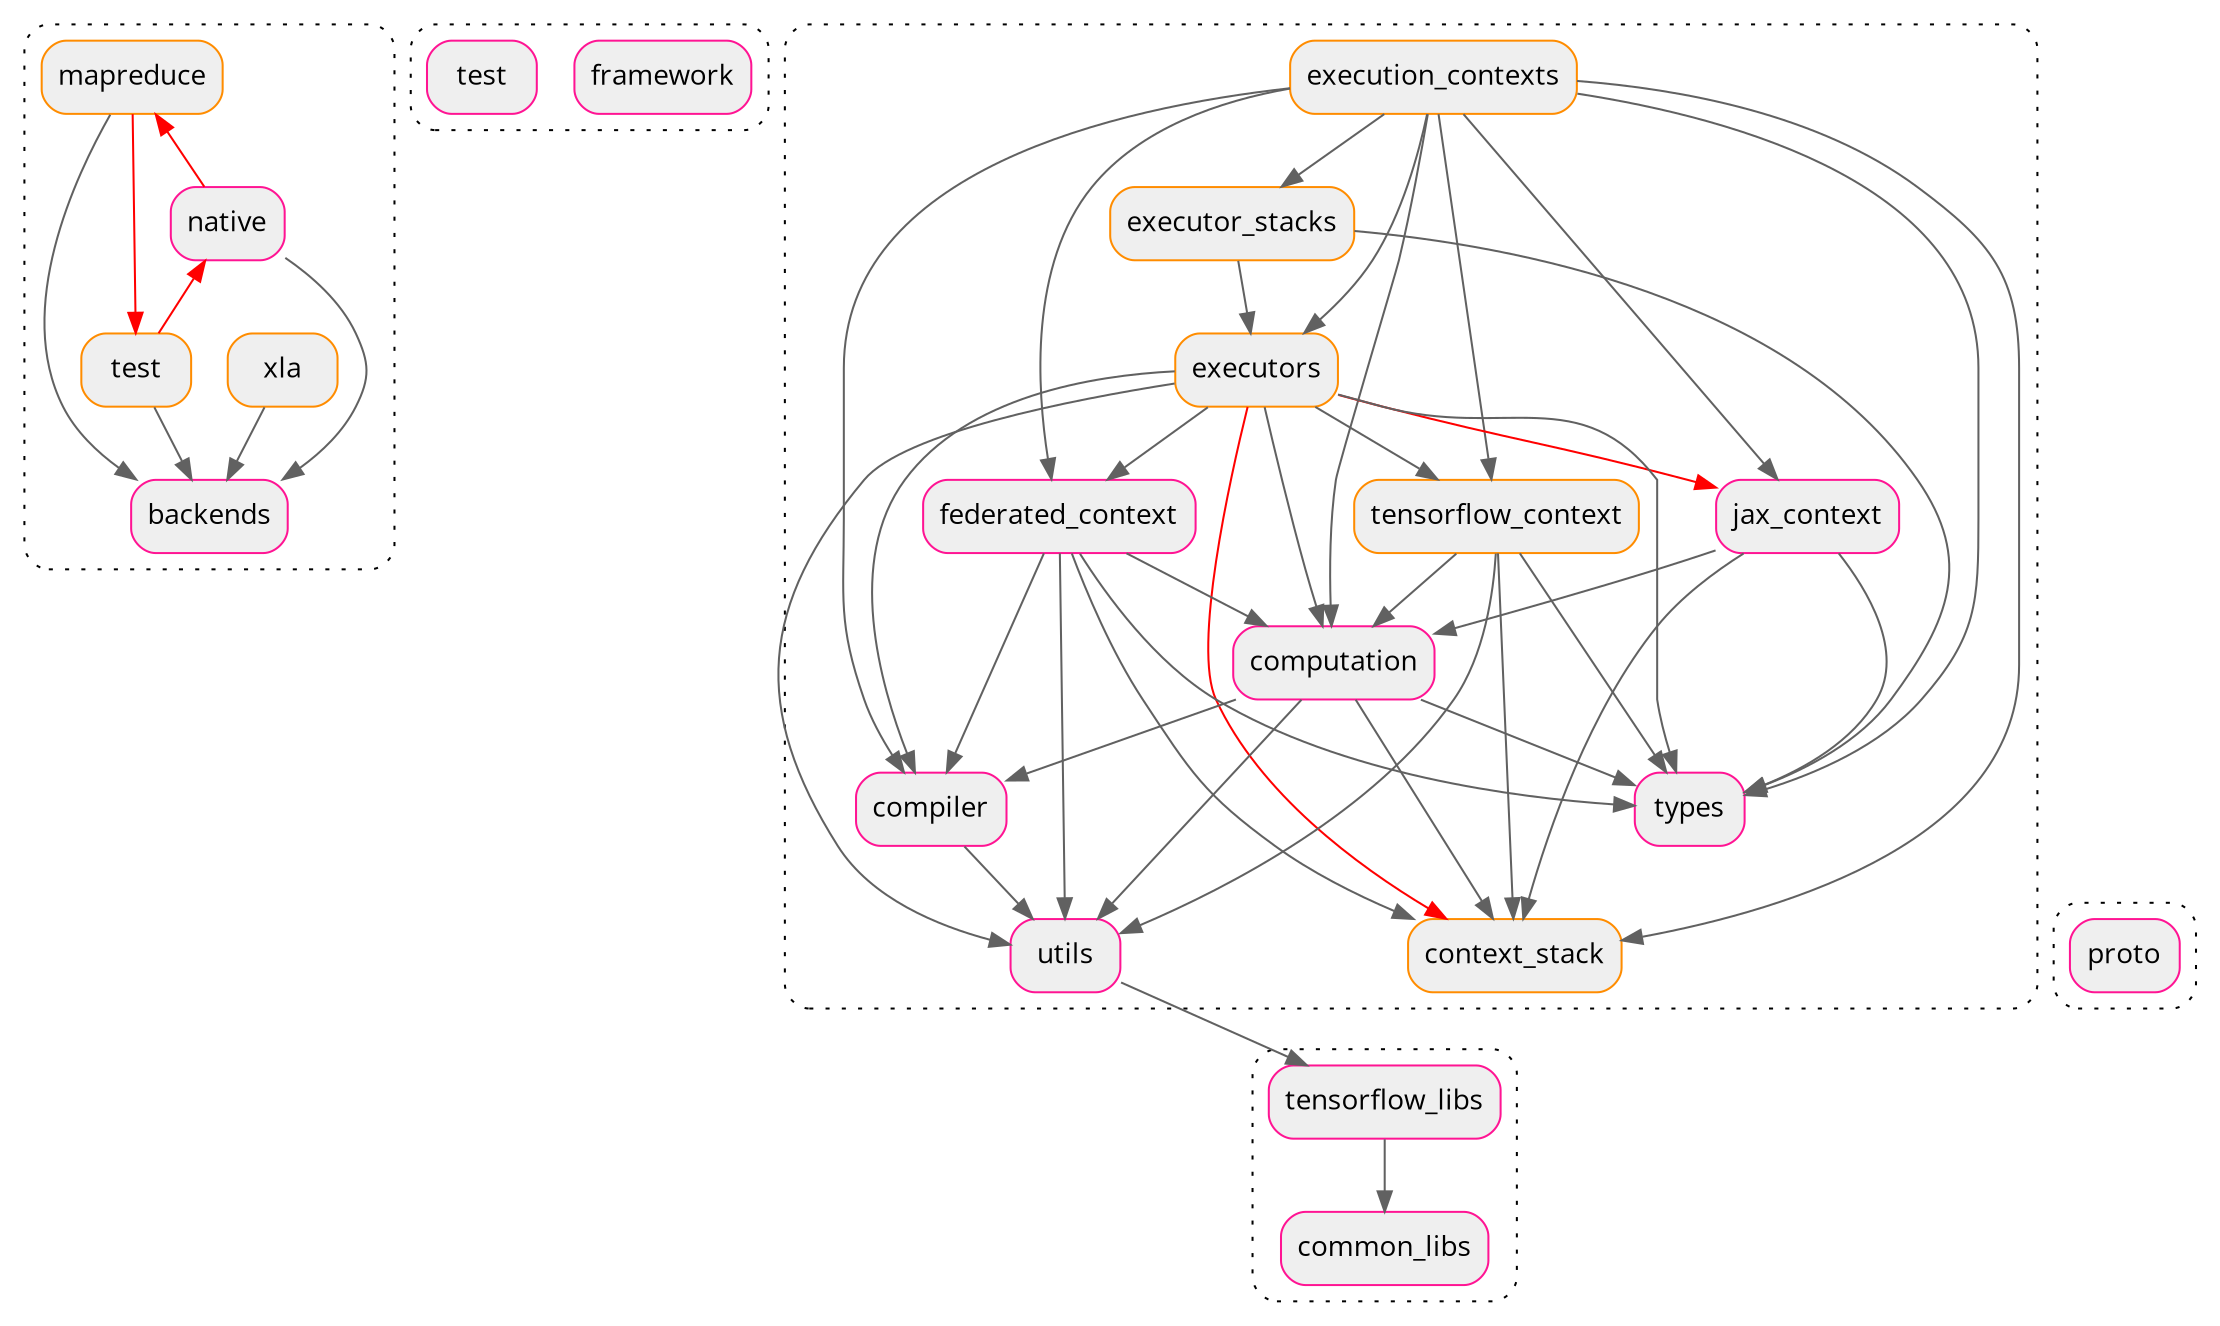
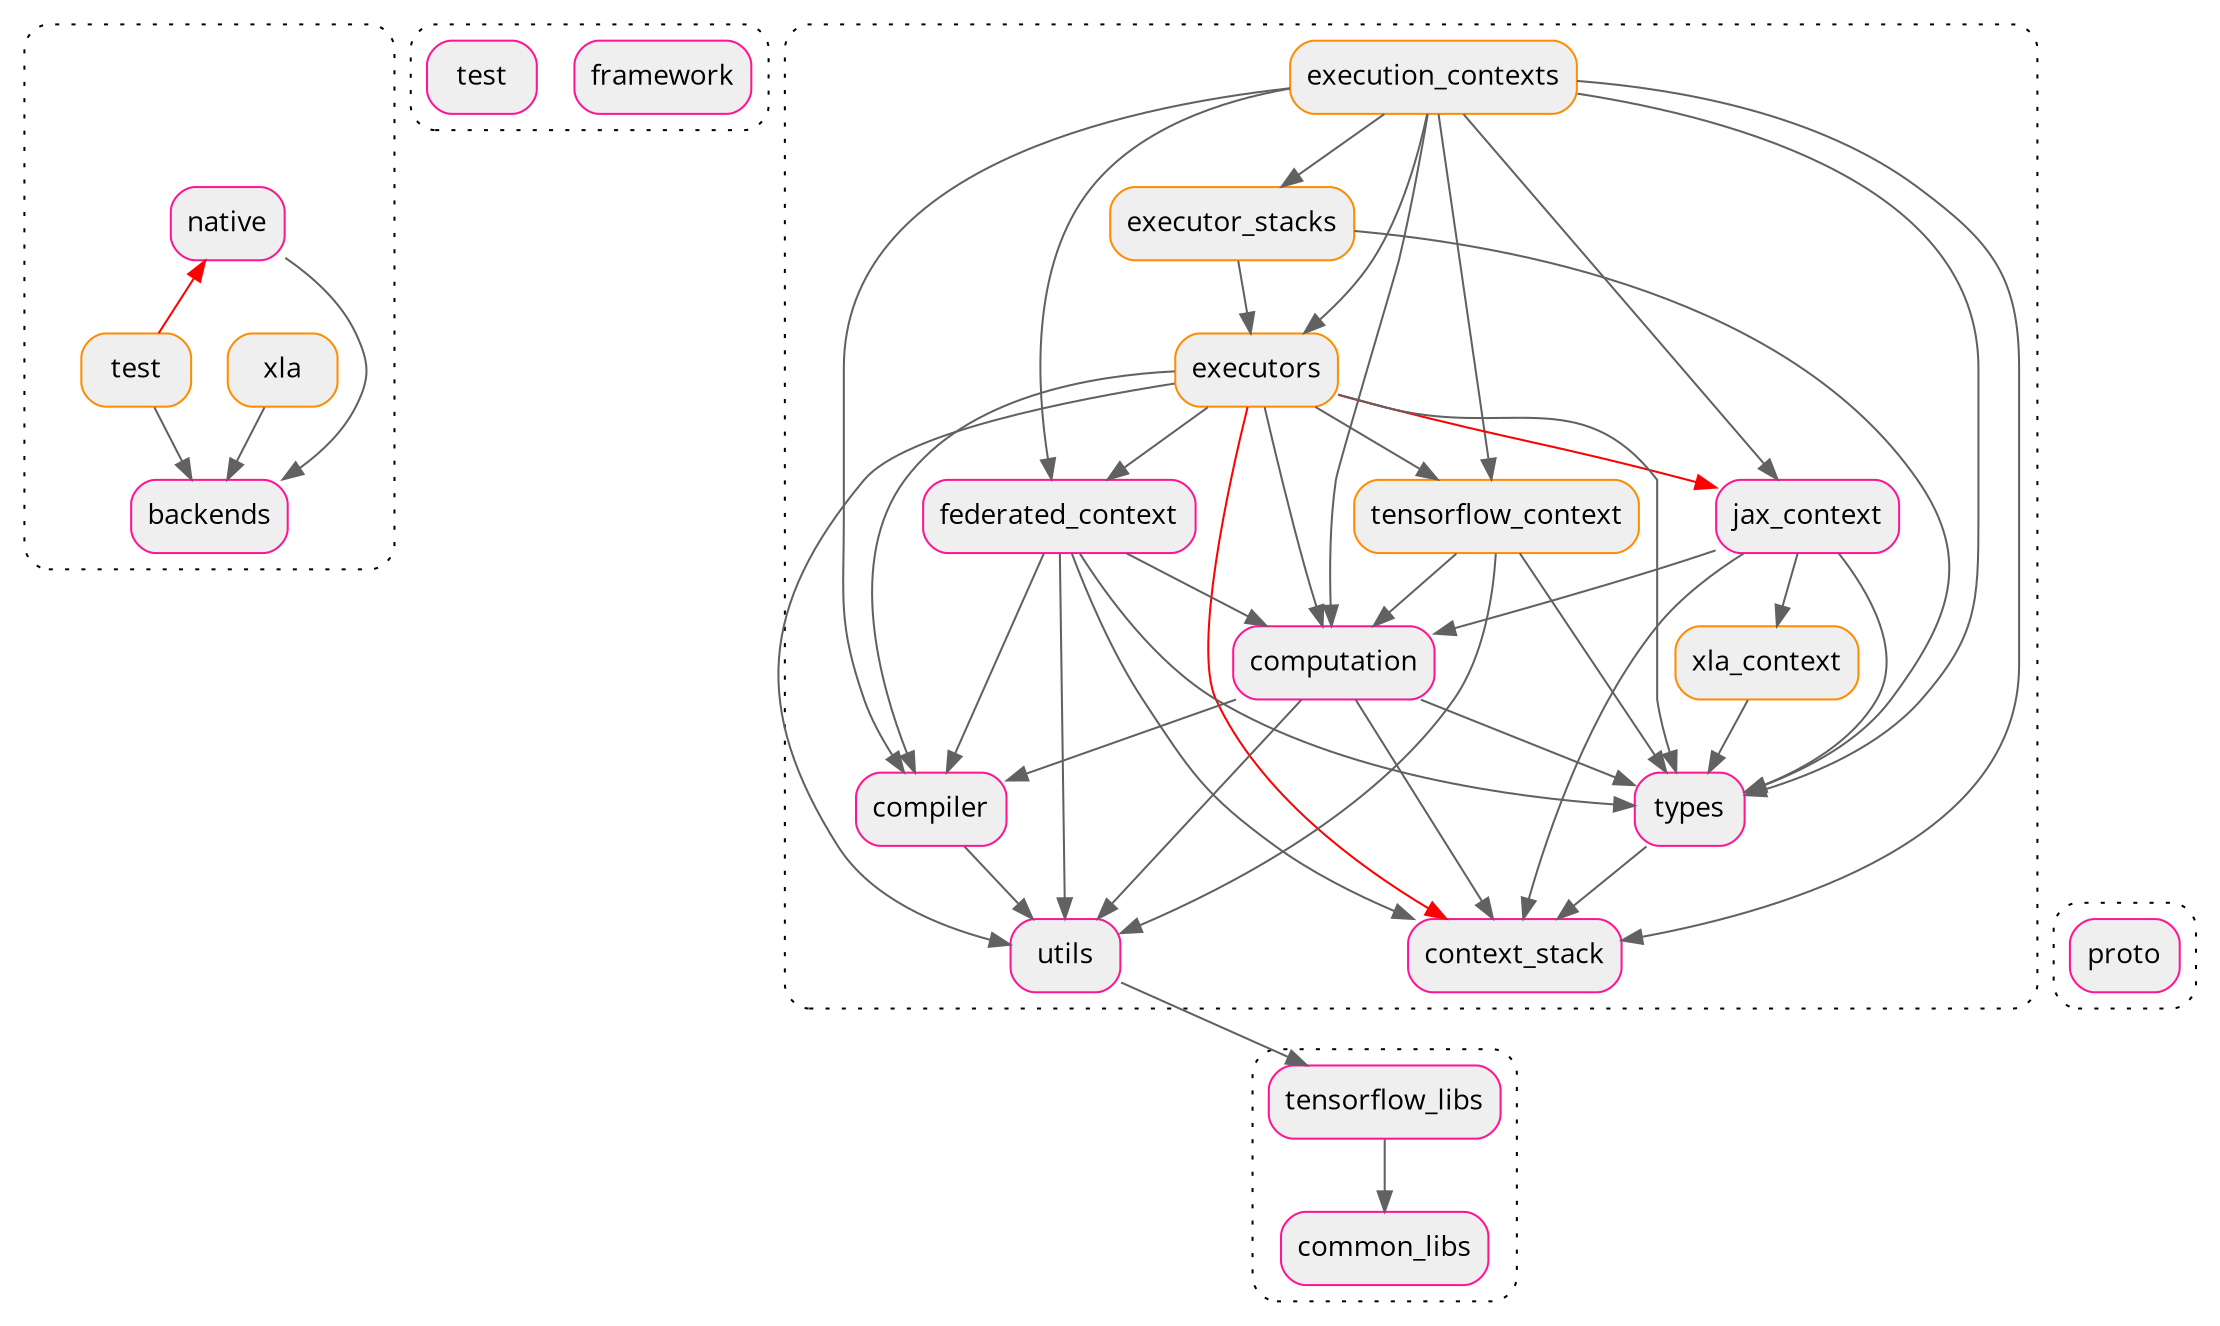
(132, 77) -> none
none -> (1767, 663)
(1505, 717) -> (1610, 876)
(1515, 956) -> (1515, 956)
